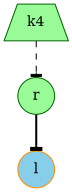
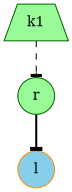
(36, 22) -> (36, 22)
